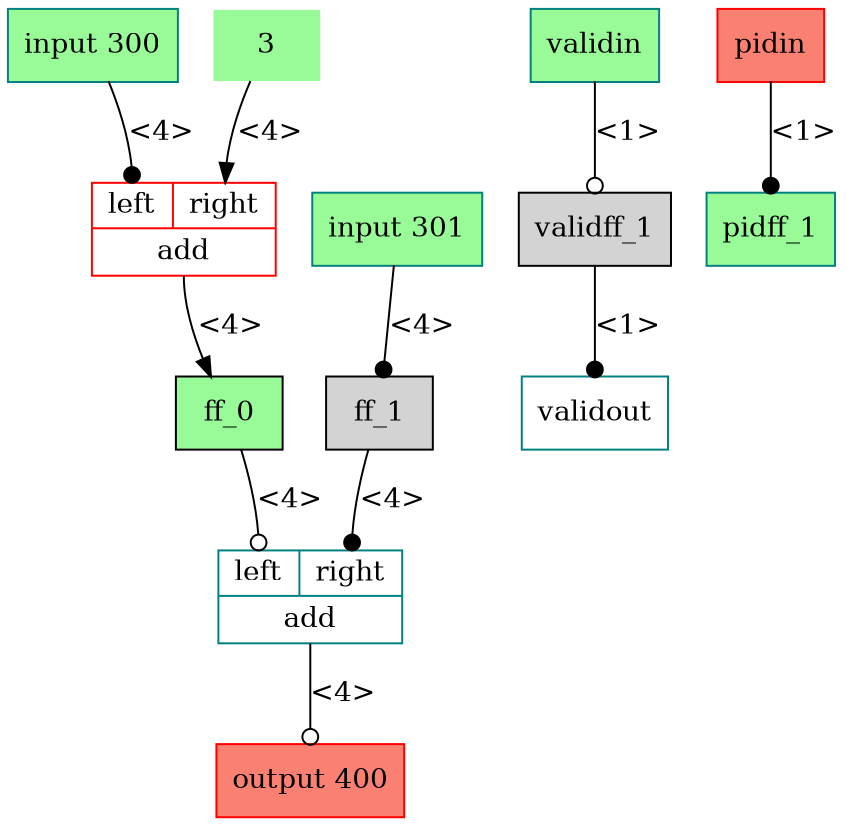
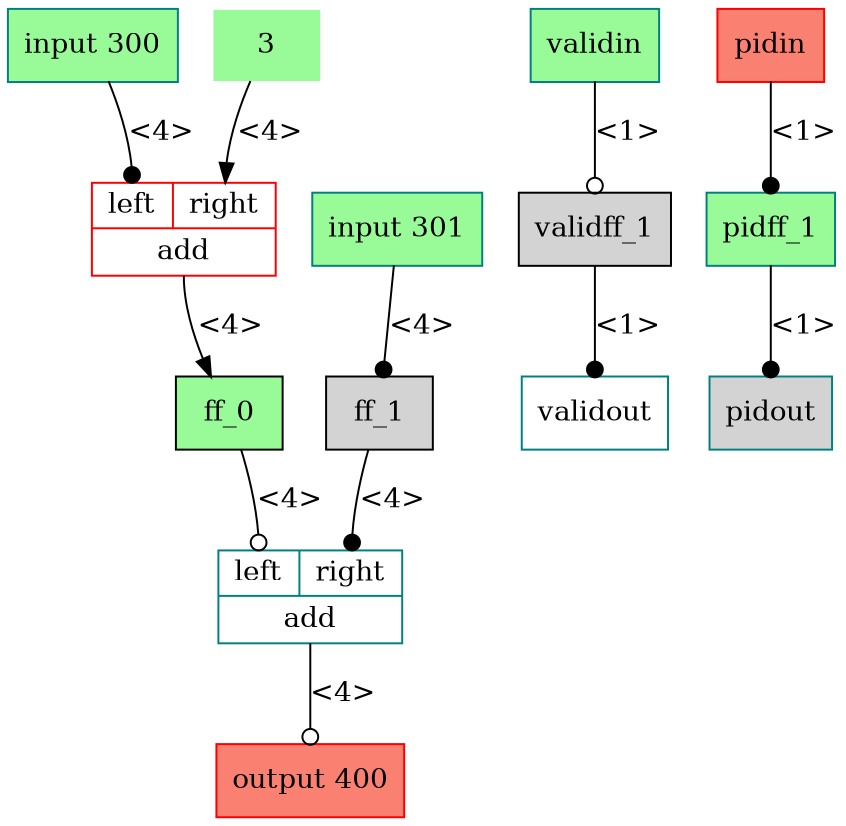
none -> (771, 413)
